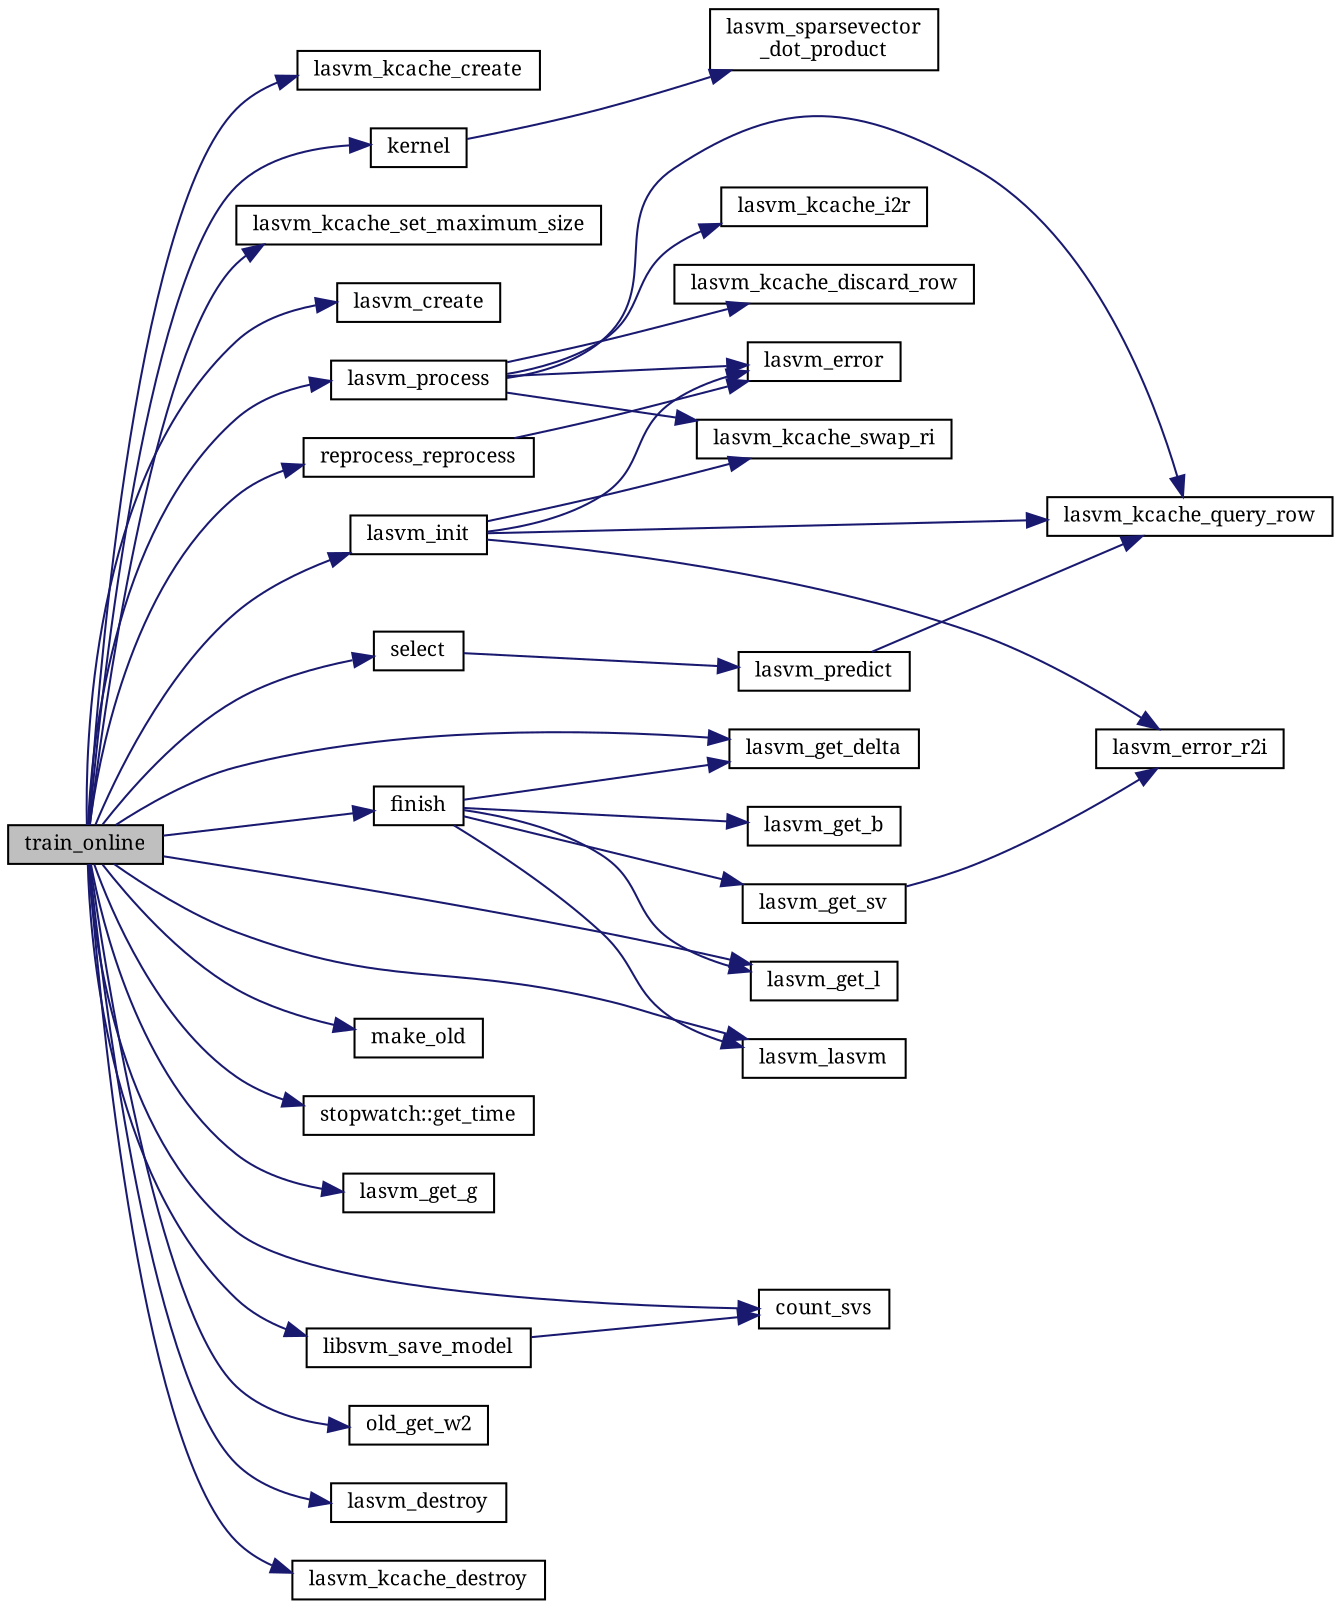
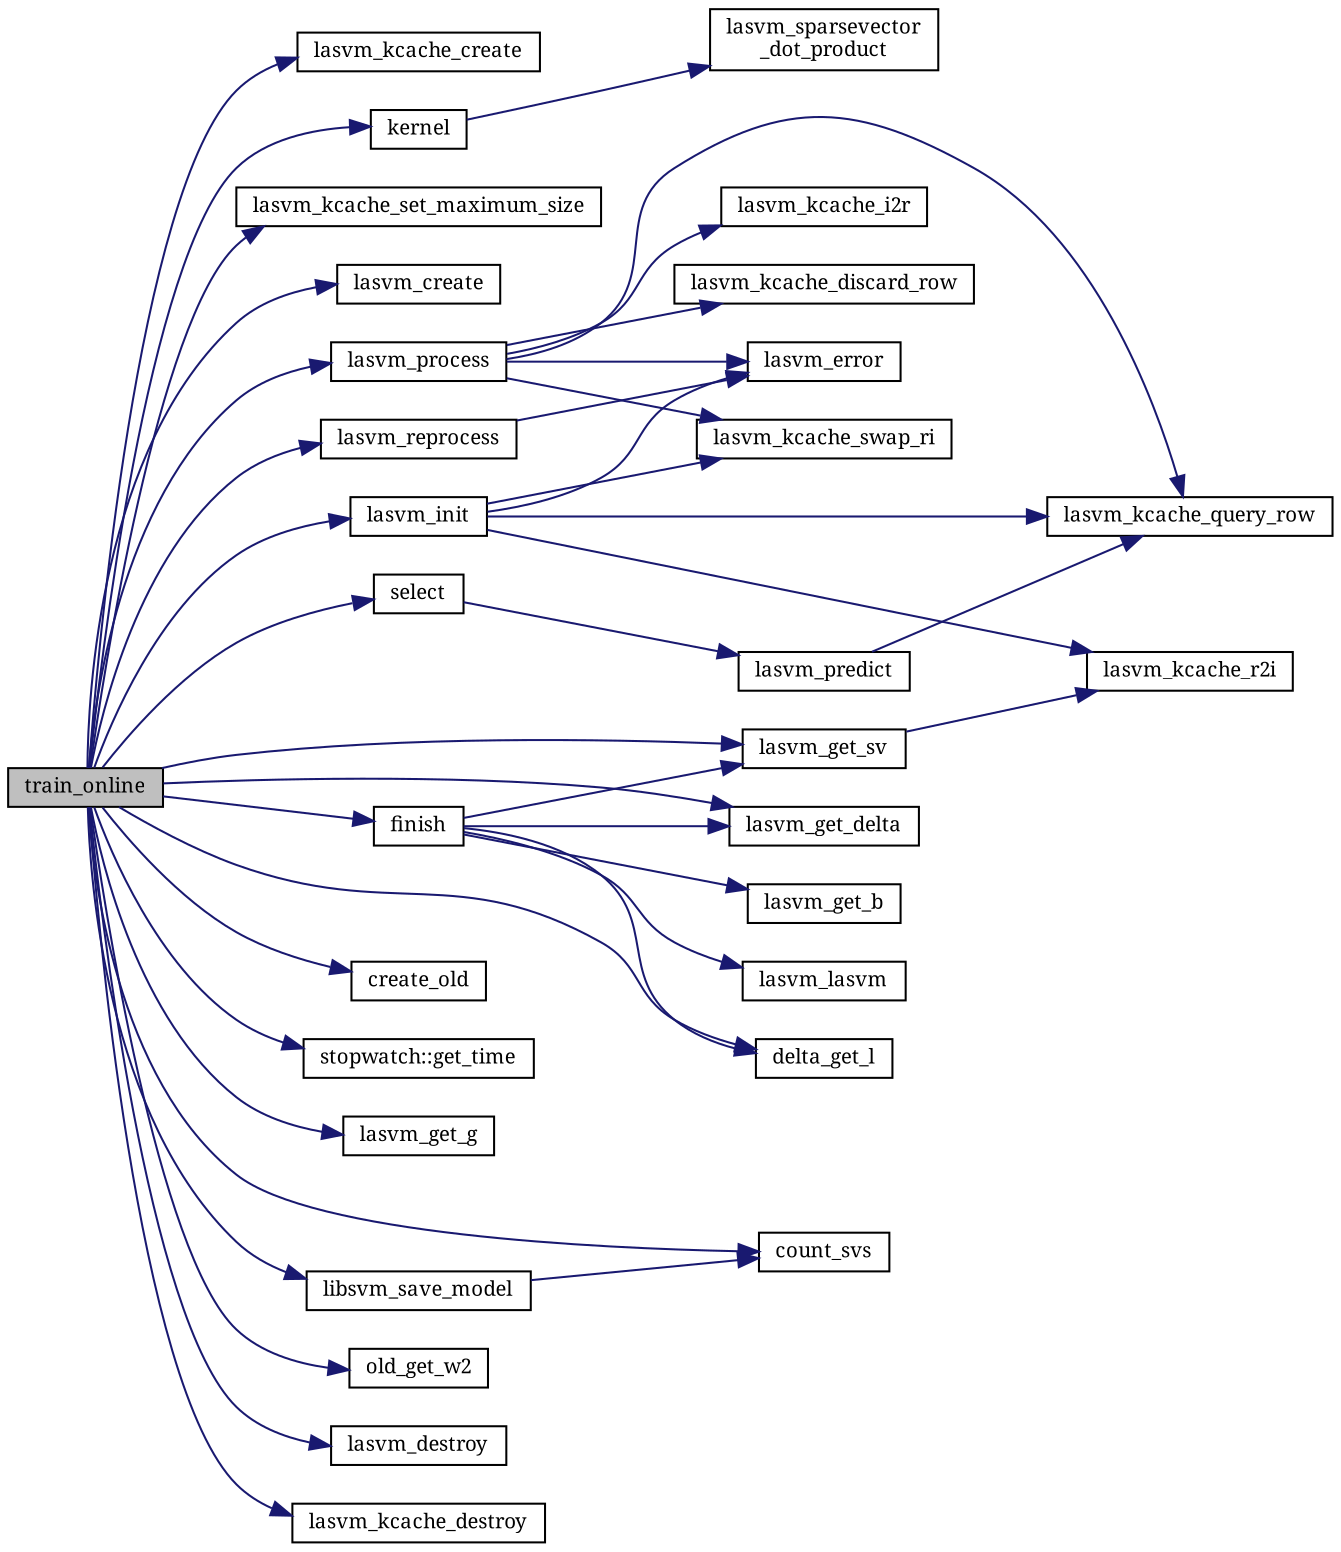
(419, 457) -> (419, 439)
(1190, 749) -> (1190, 671)
(412, 973) -> (441, 741)
(824, 981) -> (824, 1058)
(419, 1038) -> (419, 981)
